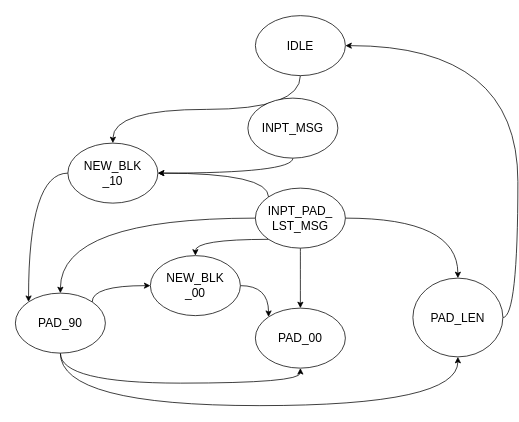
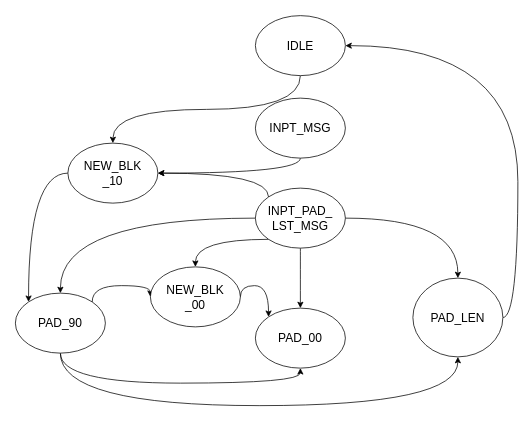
(293, 128) -> (300, 128)
(195, 285) -> (195, 297)
